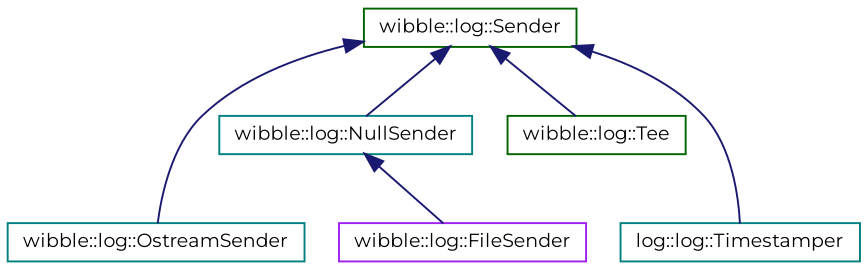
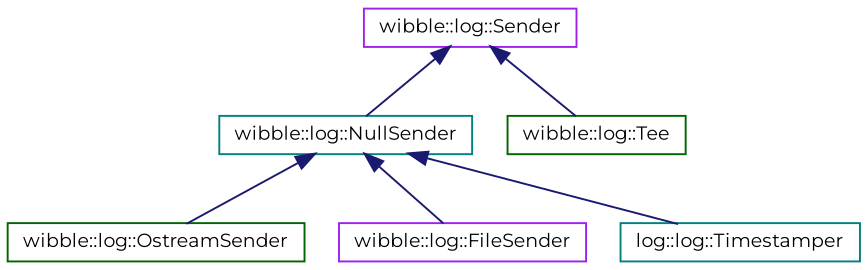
(470, 28) -> (470, 28)
(218, 102) -> (242, 193)
(698, 111) -> (553, 191)
(156, 242) -> (156, 242)
